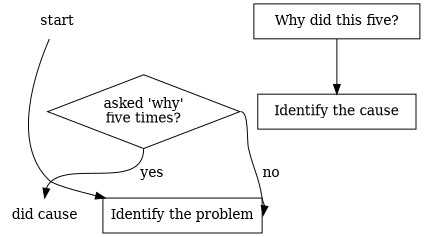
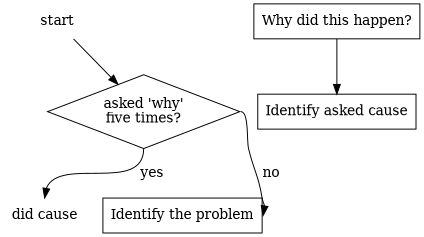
(337, 21) -> (337, 21)
(337, 112) -> (337, 112)
(29, 135) -> (92, 58)
